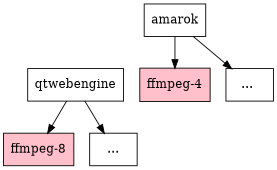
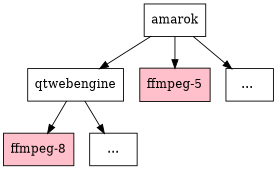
none -> (129, 50)
(175, 85) -> (175, 85)
